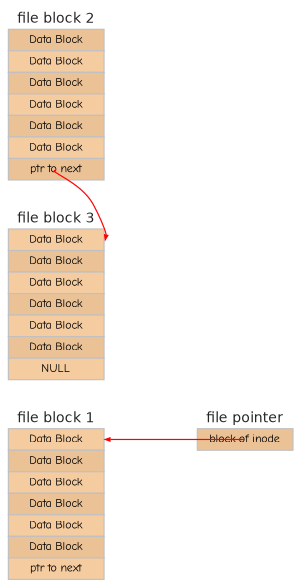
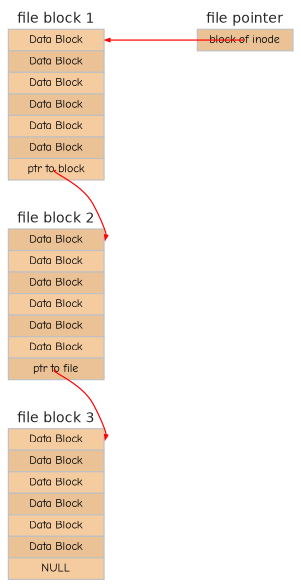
(56, 169) -> (56, 368)
none -> (87, 196)
(56, 568) -> (56, 169)
